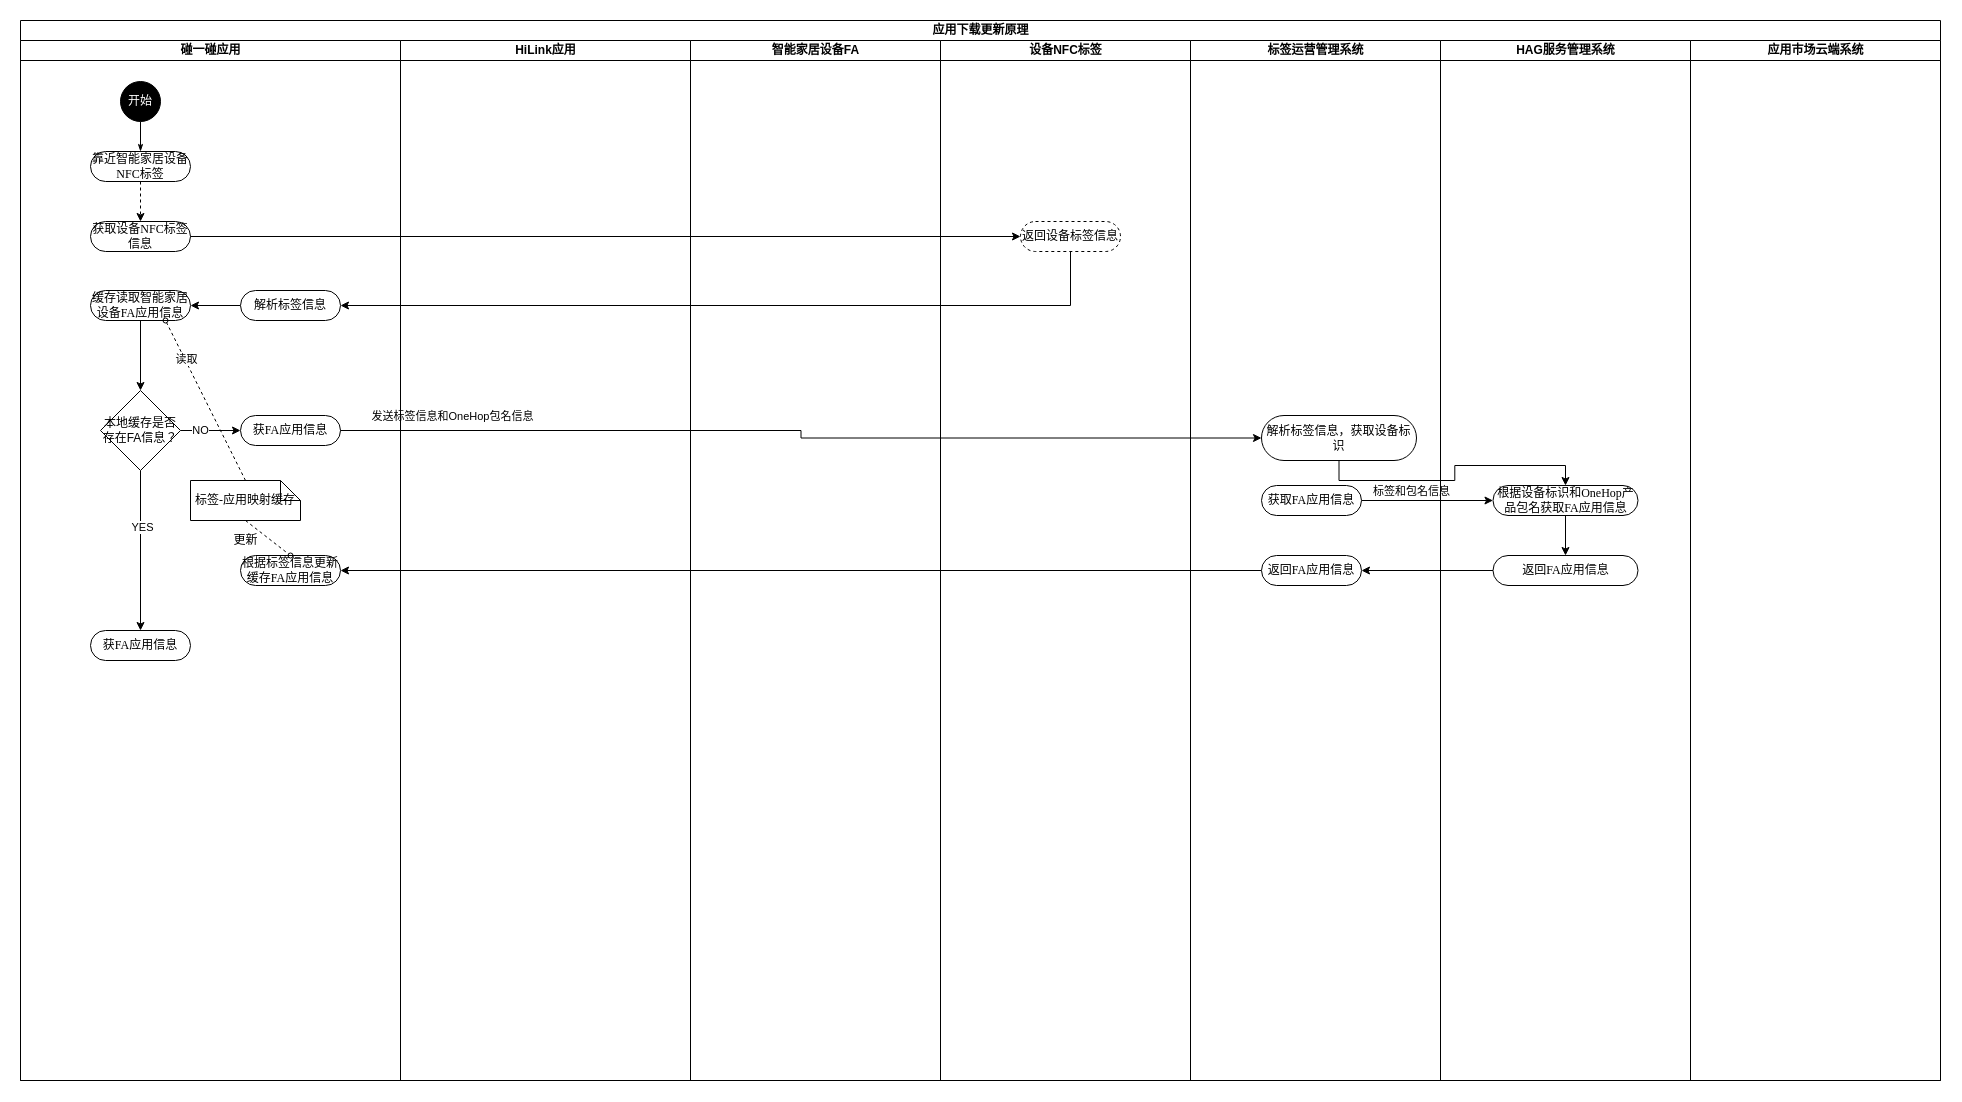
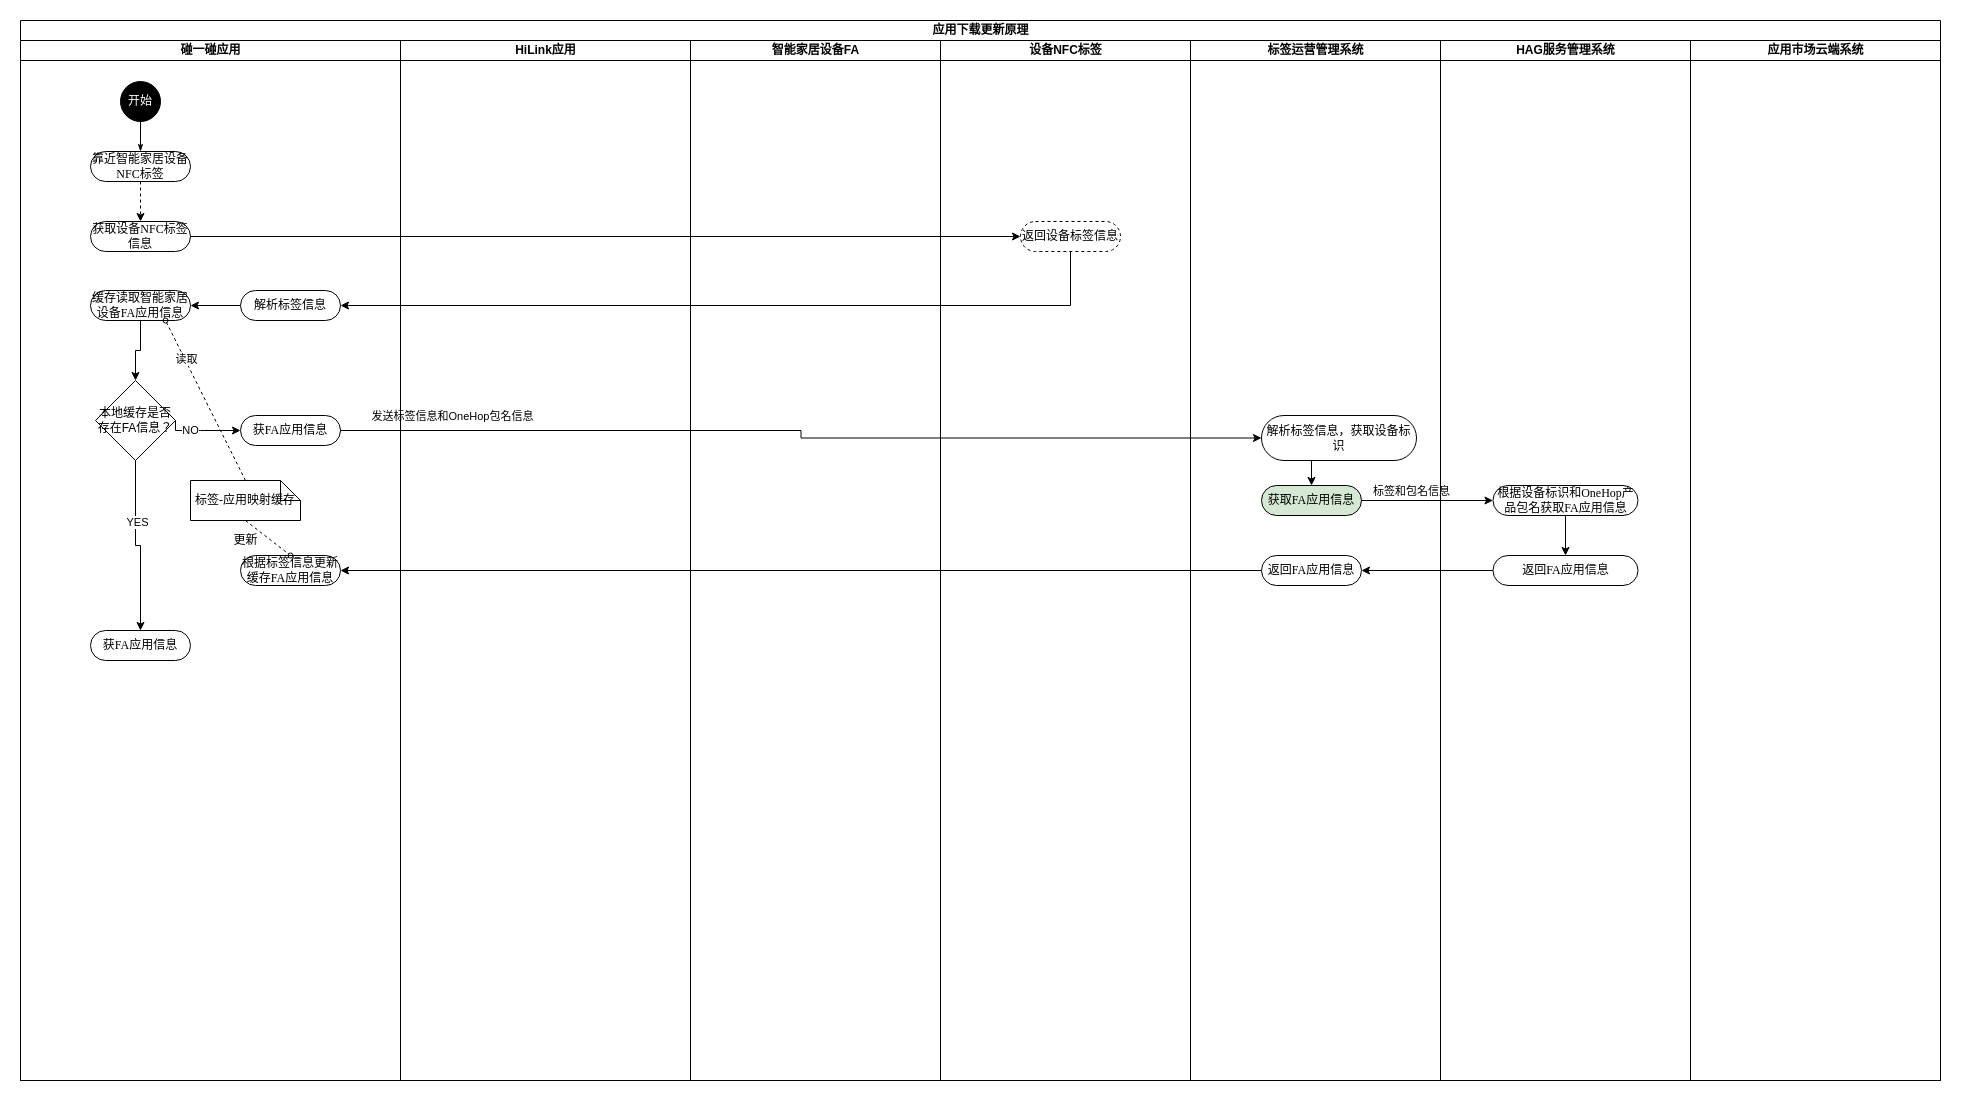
(141, 431) -> (136, 421)
(1455, 480) -> (1312, 469)
(1312, 501) -> (1312, 501)
